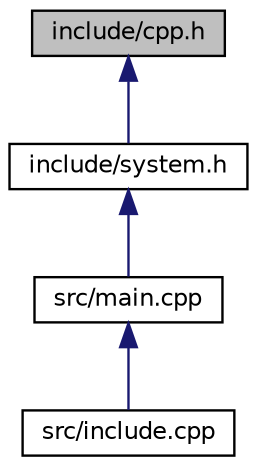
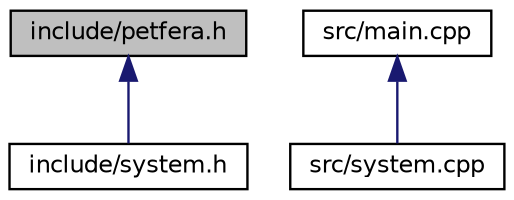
(128, 33) -> (128, 33)
(128, 246) -> none
(128, 433) -> (397, 167)
